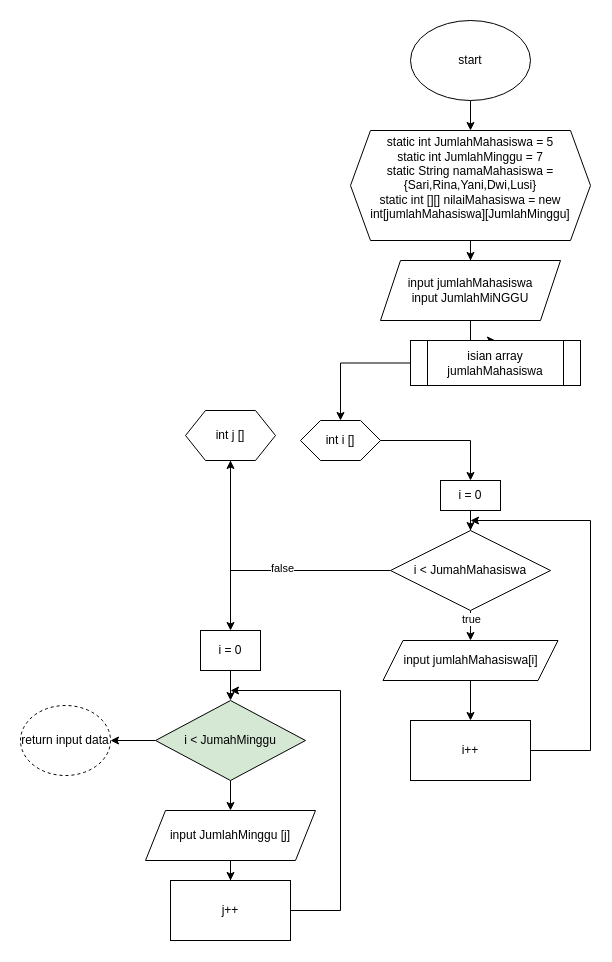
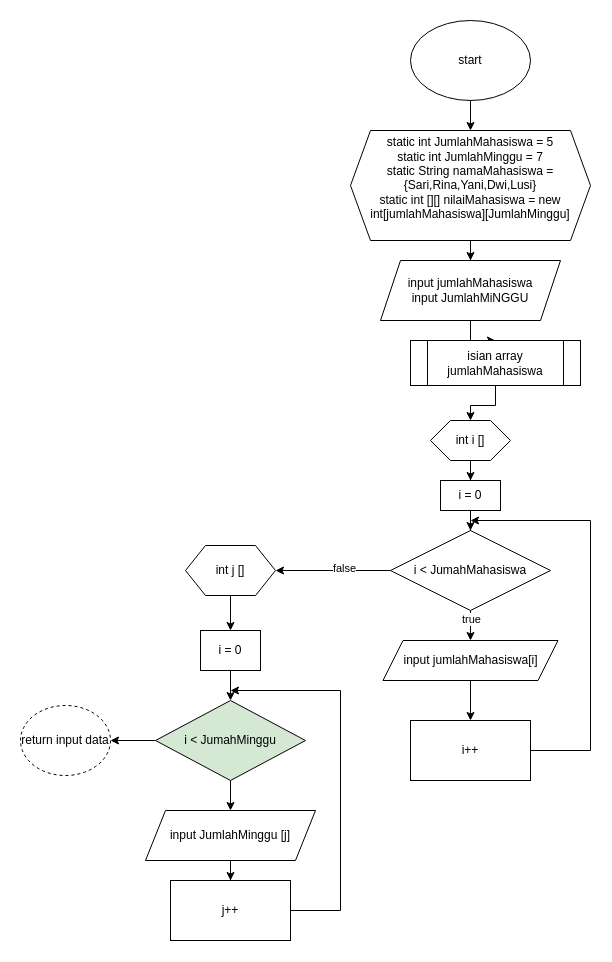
(231, 436) -> (231, 571)
(341, 441) -> (471, 441)
